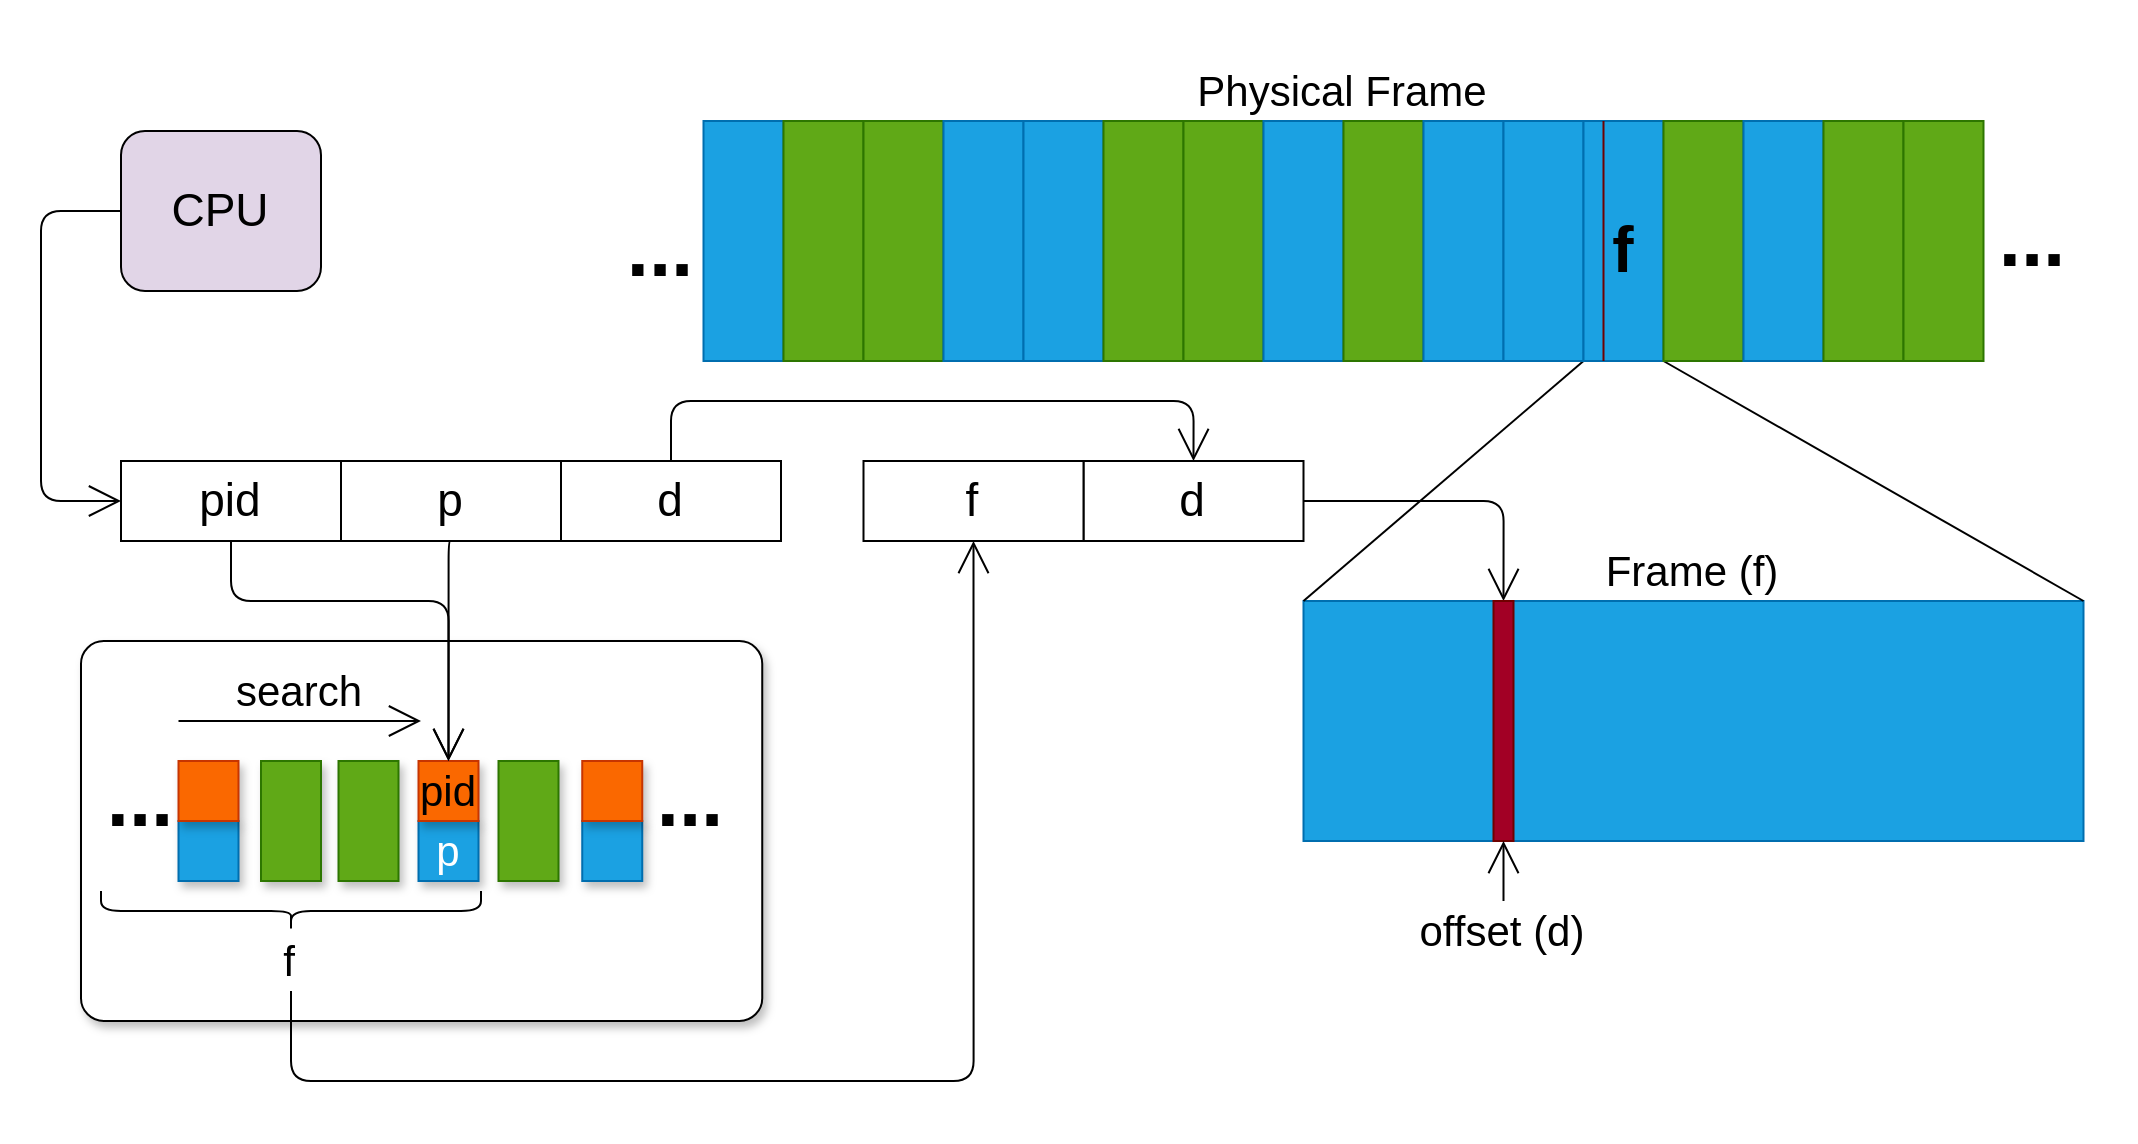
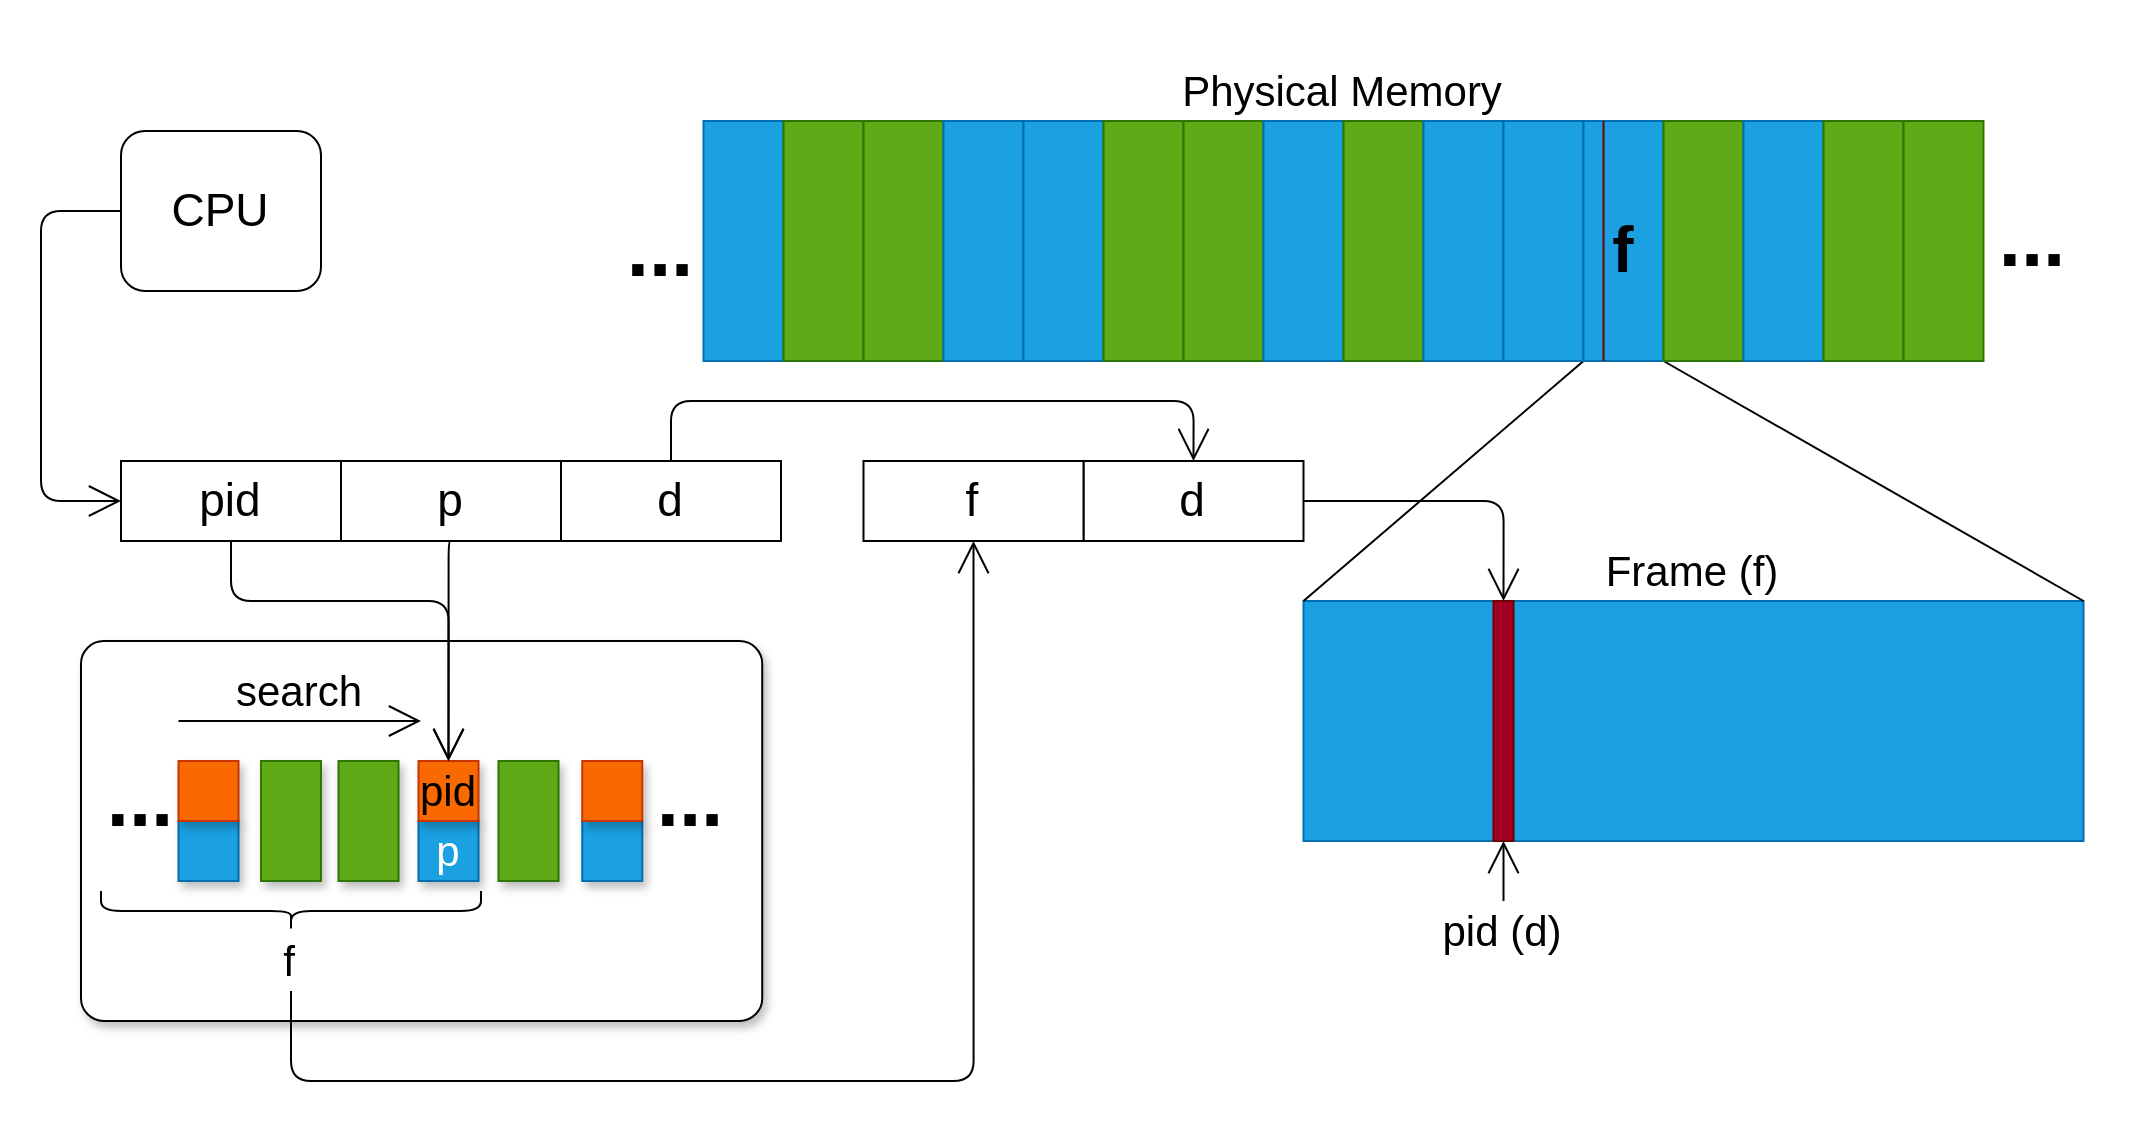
(1343, 91) -> (1343, 91)
(221, 211) -> (221, 211)
(1503, 931) -> (1503, 931)
